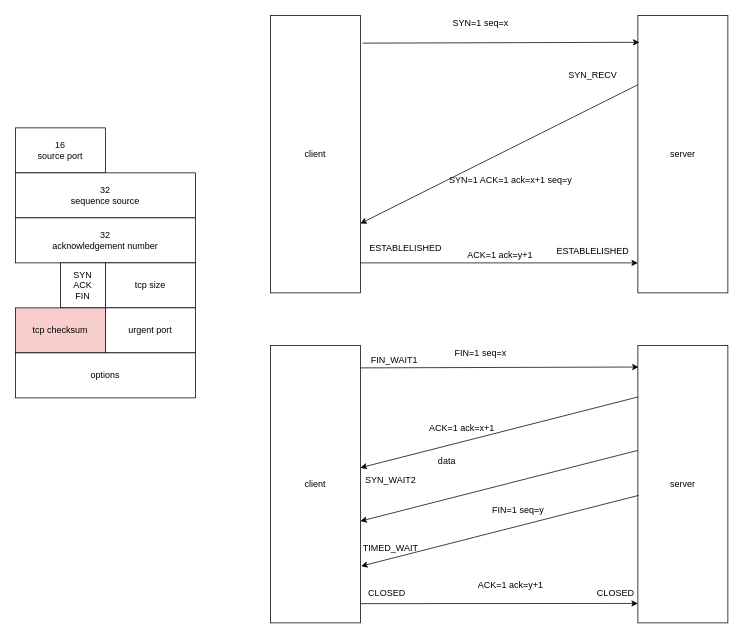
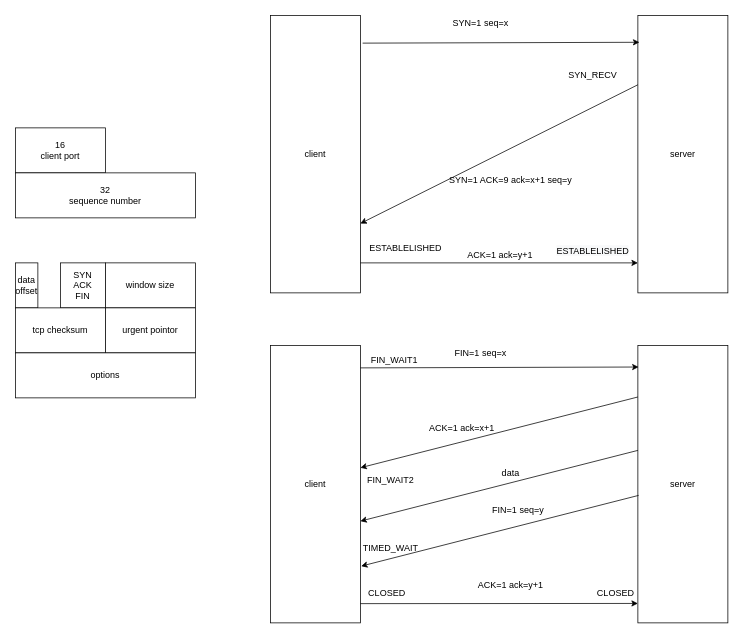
(60, 150) -> (60, 150)
(511, 180) -> (511, 180)
(105, 195) -> (105, 195)
(105, 240) -> none
none -> (27, 285)
(150, 285) -> (150, 285)
(60, 330) -> (60, 330)
(150, 330) -> (150, 330)
(447, 462) -> (510, 473)
(391, 480) -> (391, 480)
